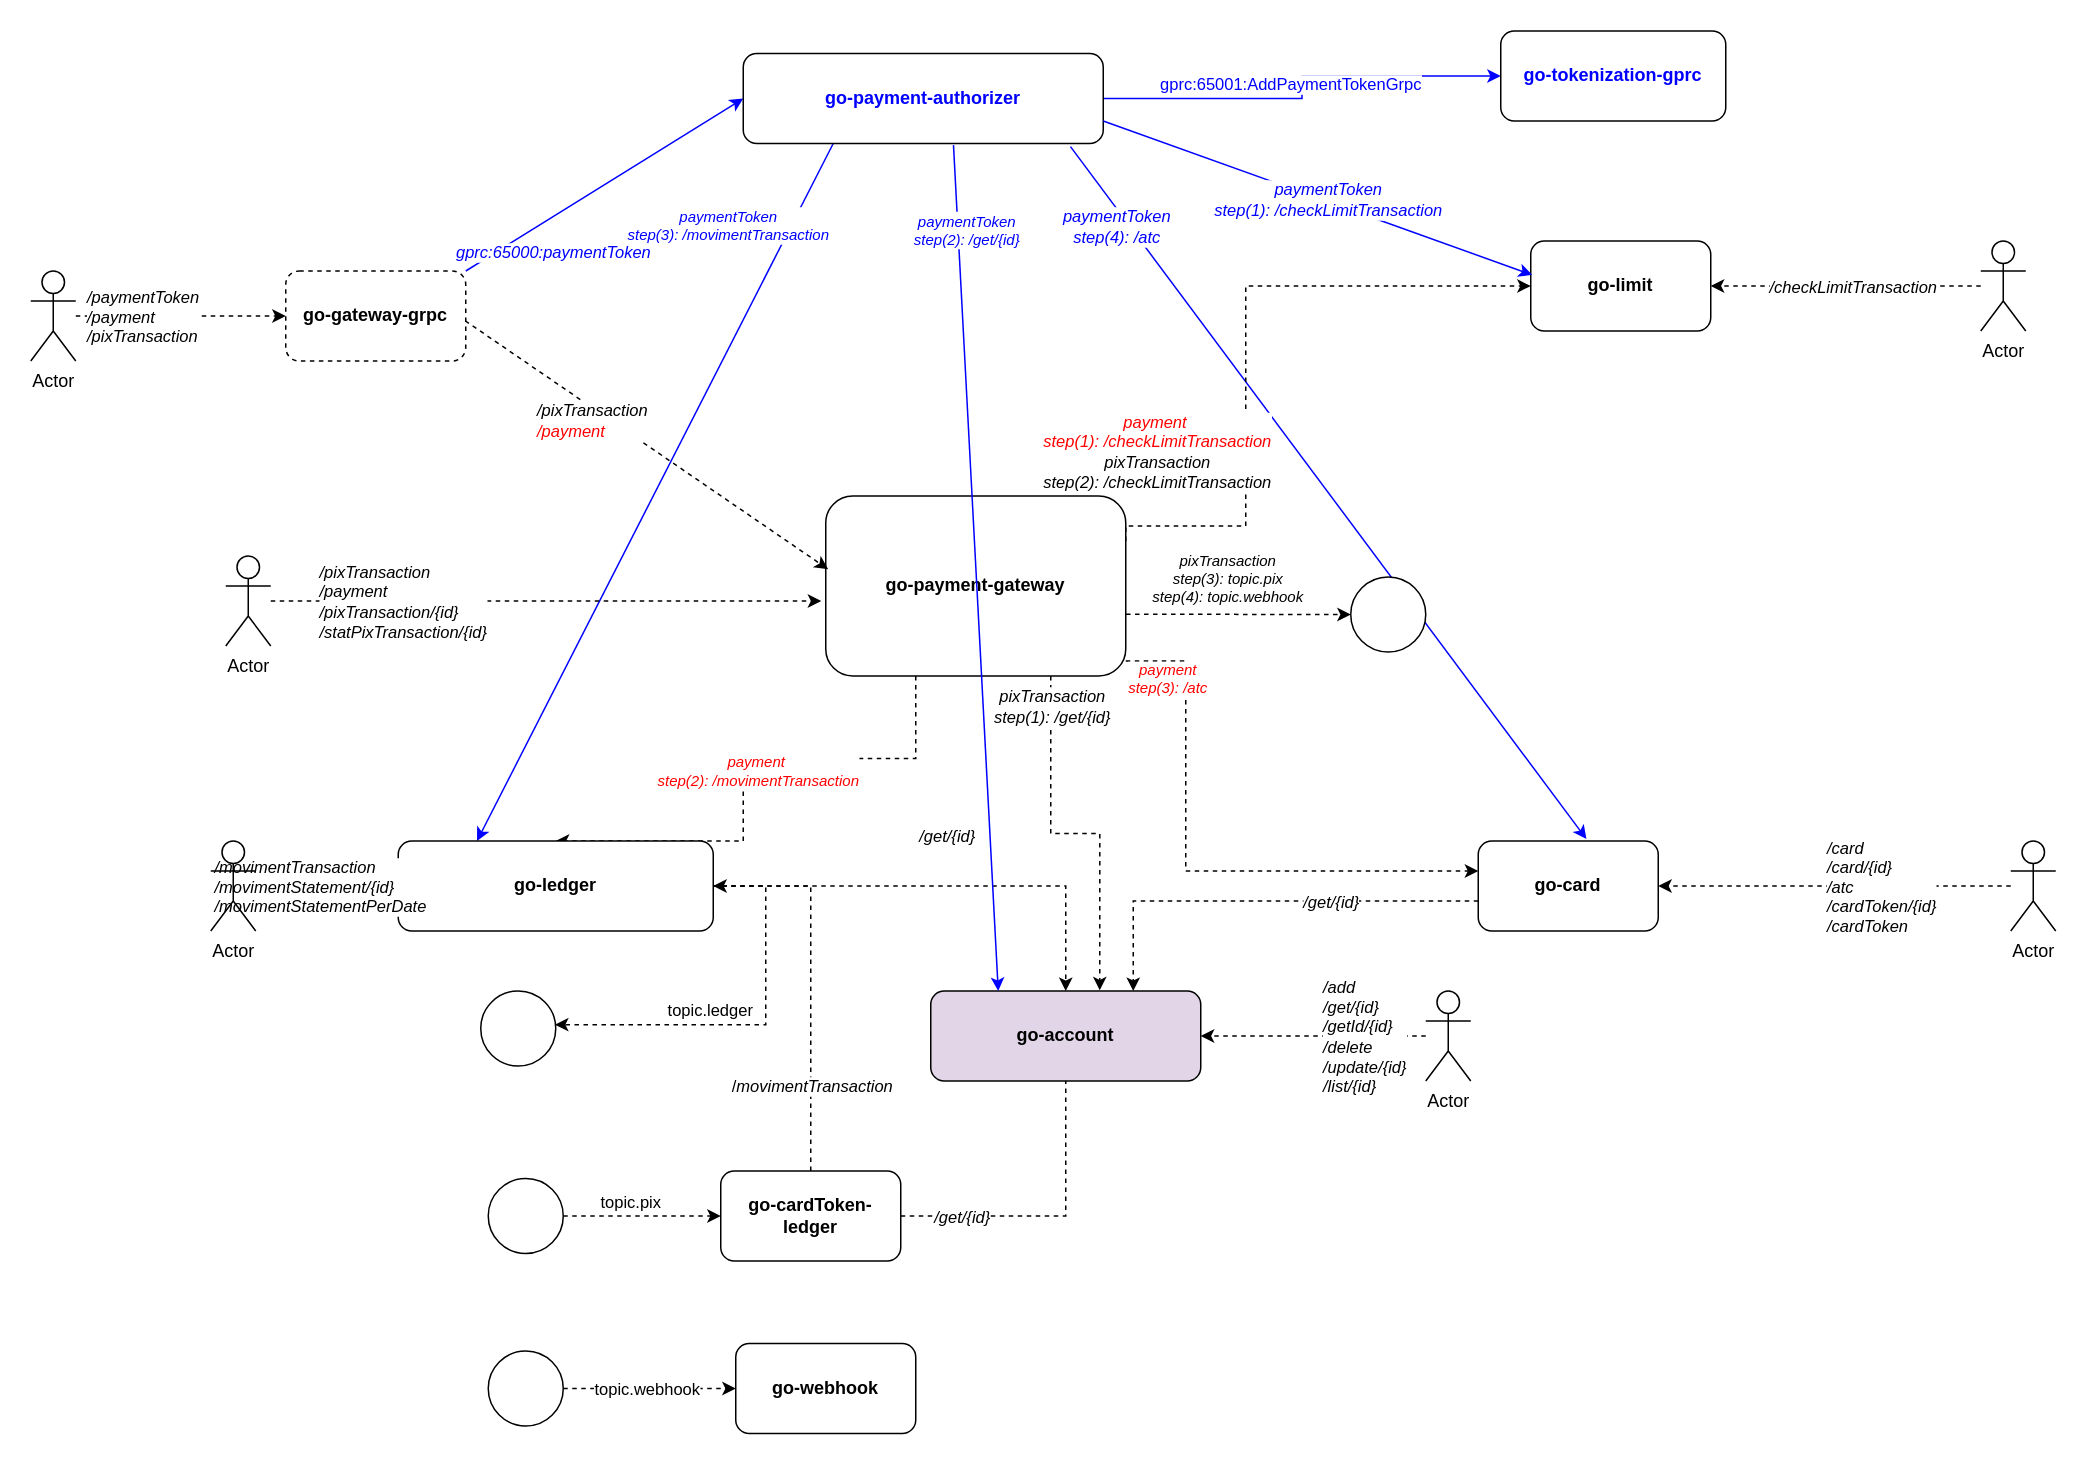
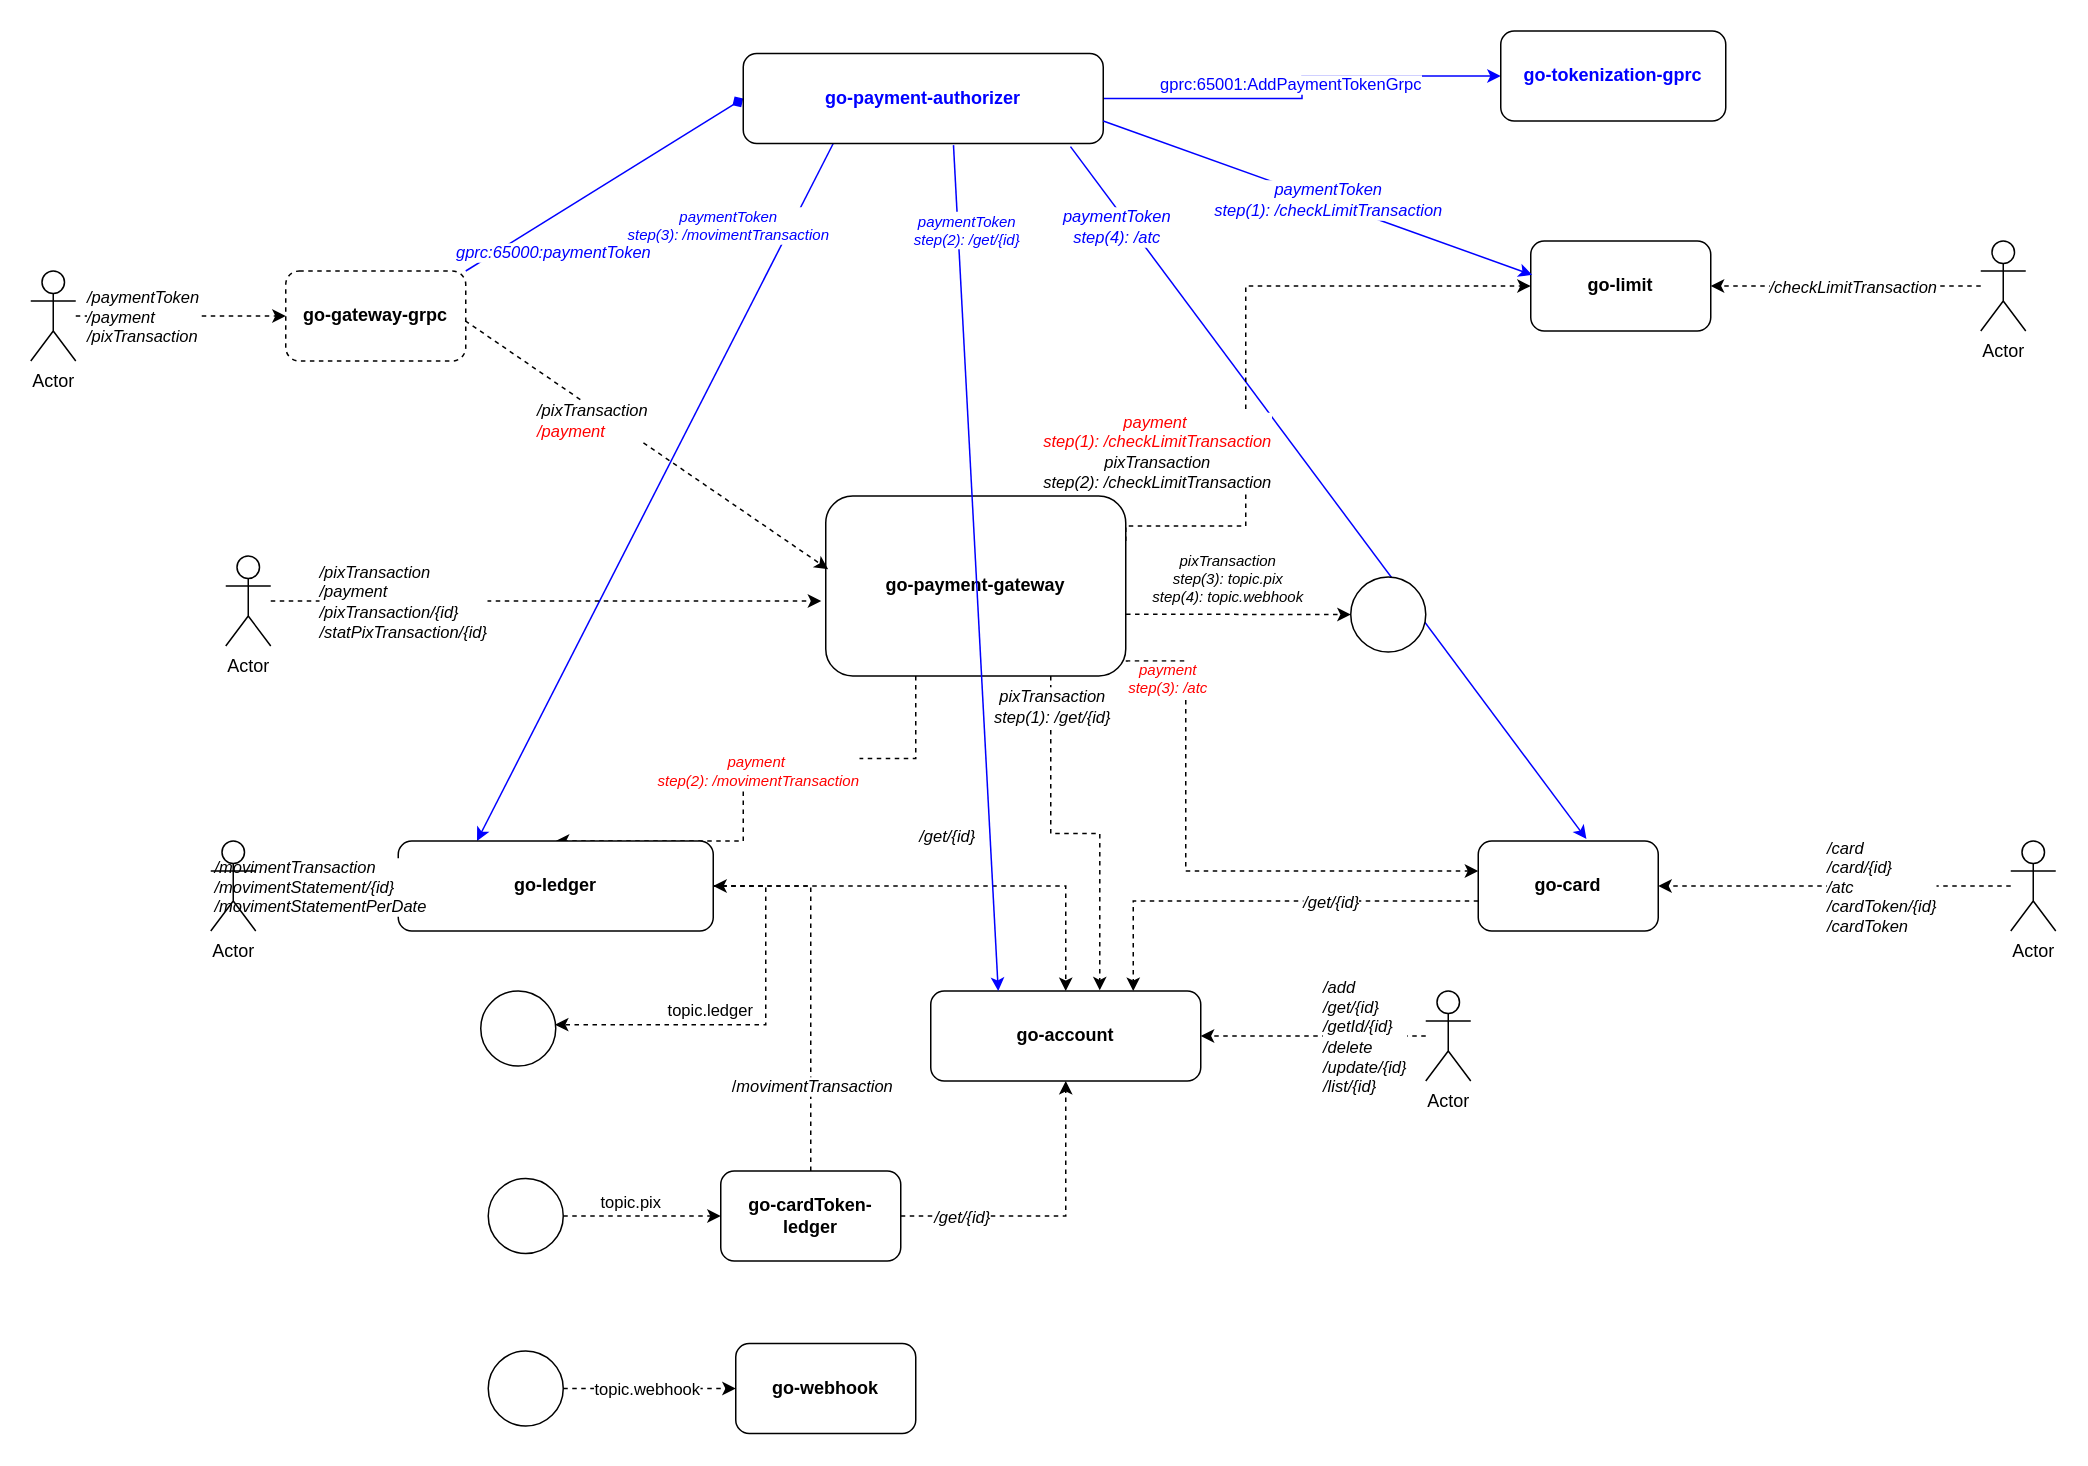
(733, 104) -> (733, 105)
(1066, 1036) -> (1066, 1036)
(1066, 1088) -> (1066, 1092)
